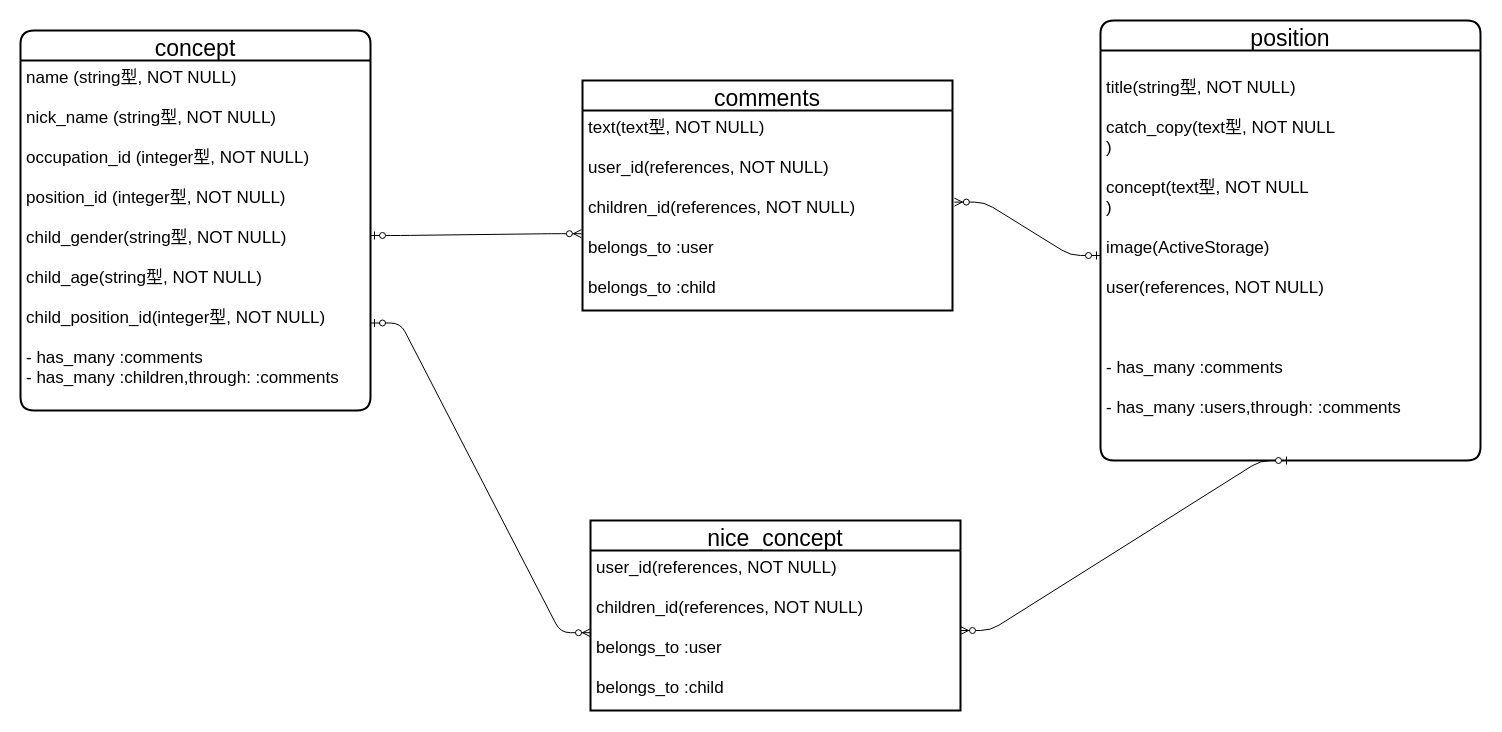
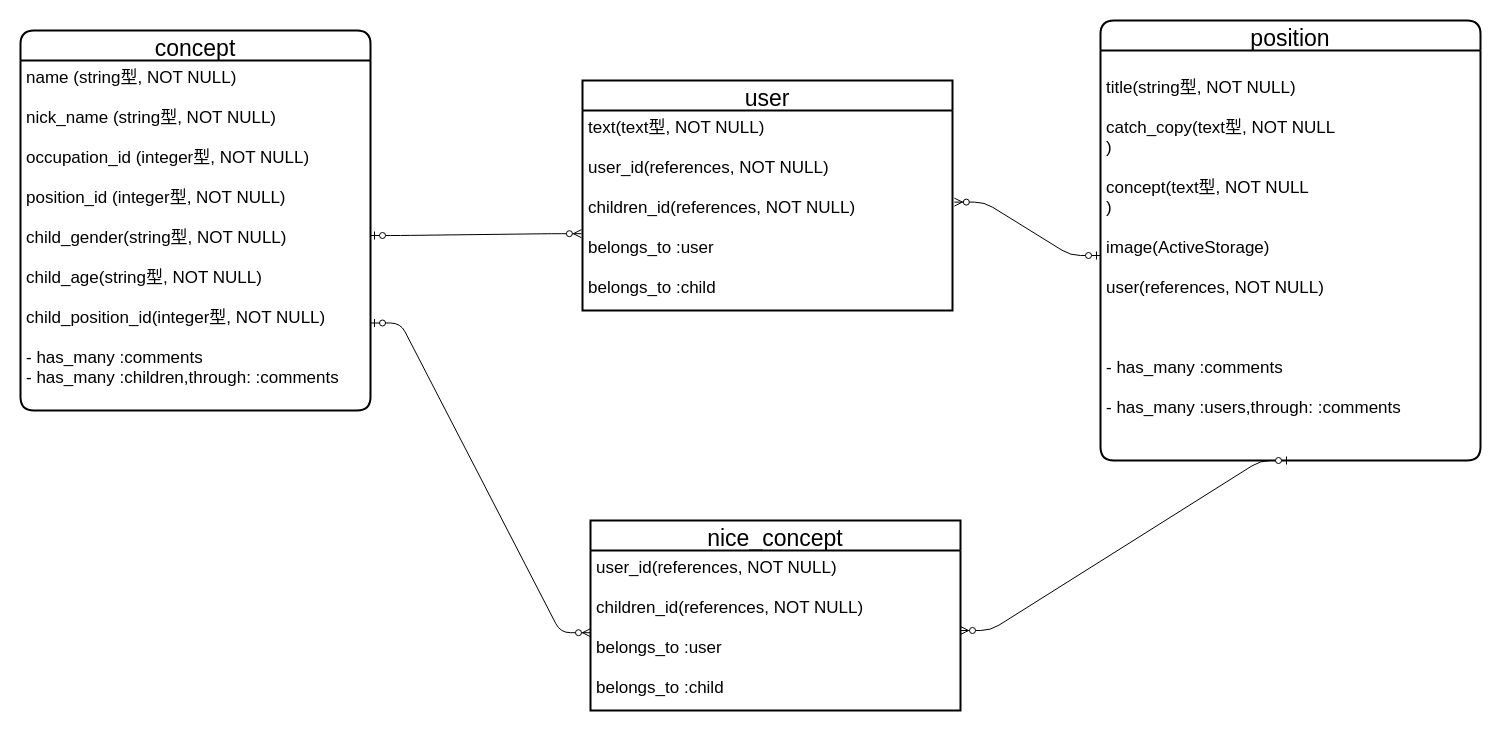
(767, 98) -> (767, 98)
